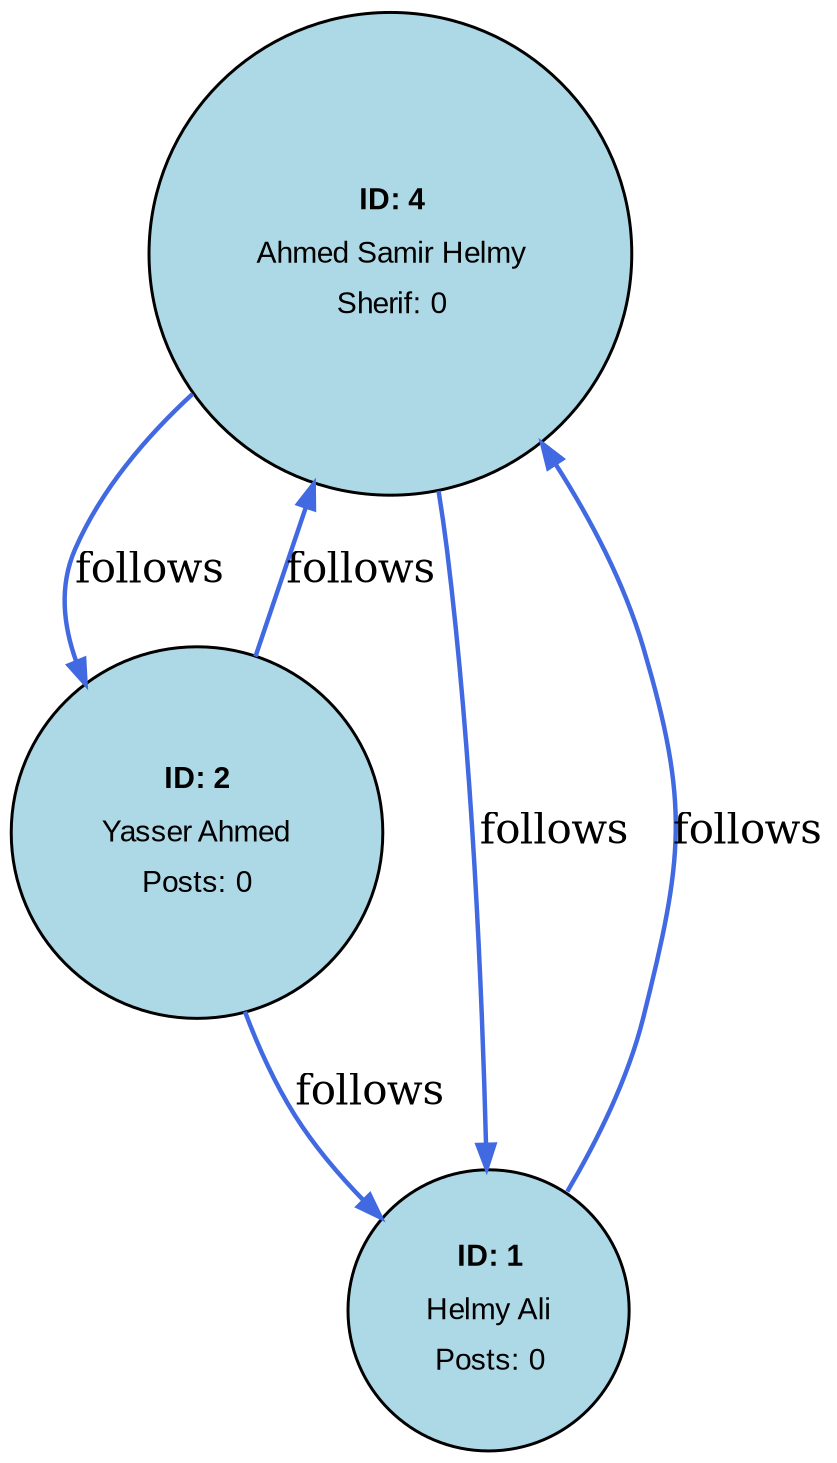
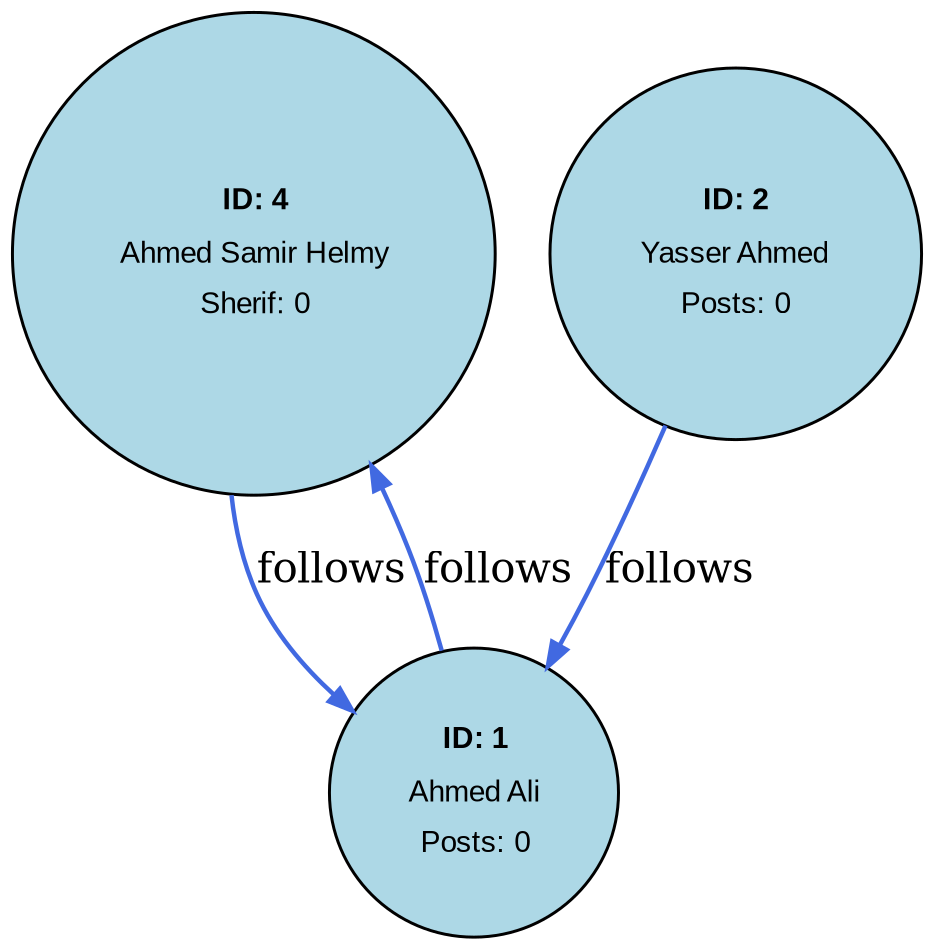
(94, 513) -> none
(281, 582) -> none
(490, 1310) -> (475, 793)
